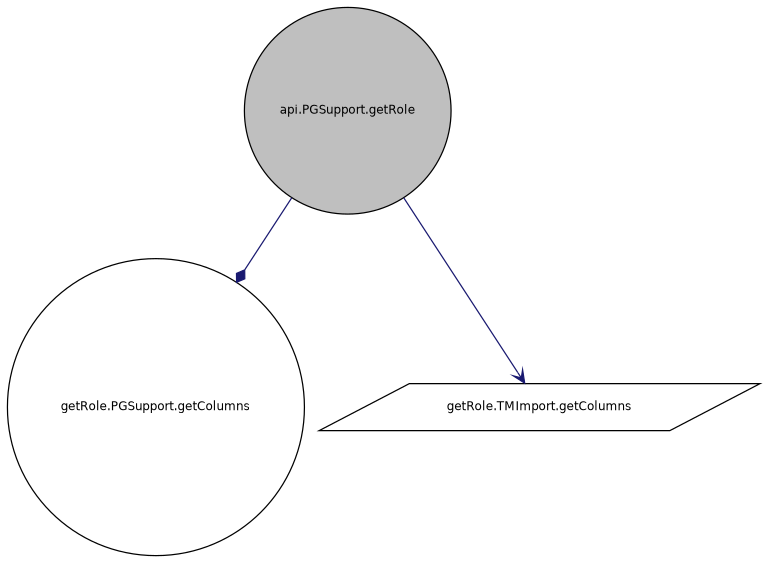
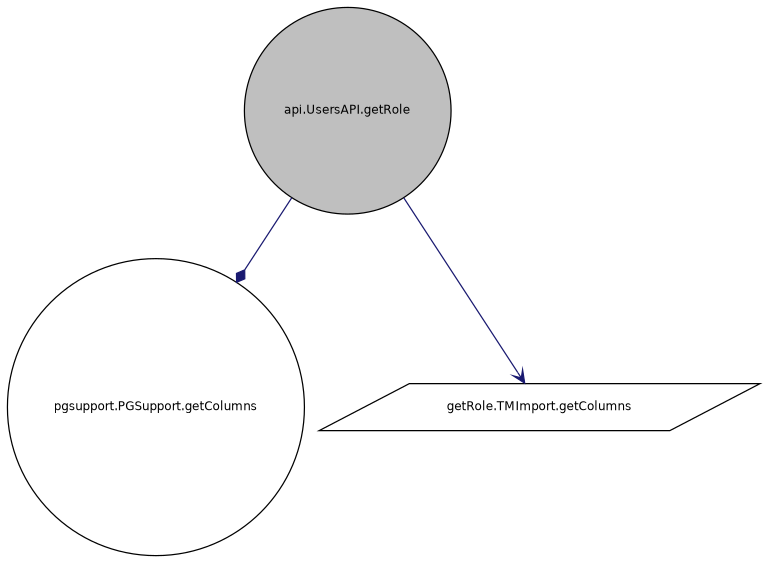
(348, 111) -> (348, 111)
(156, 407) -> (156, 407)
